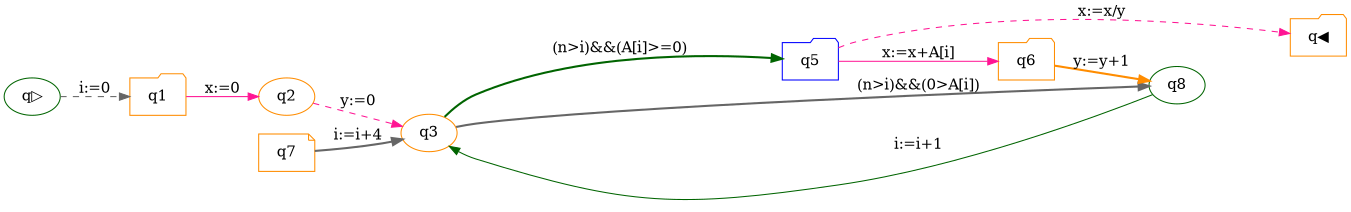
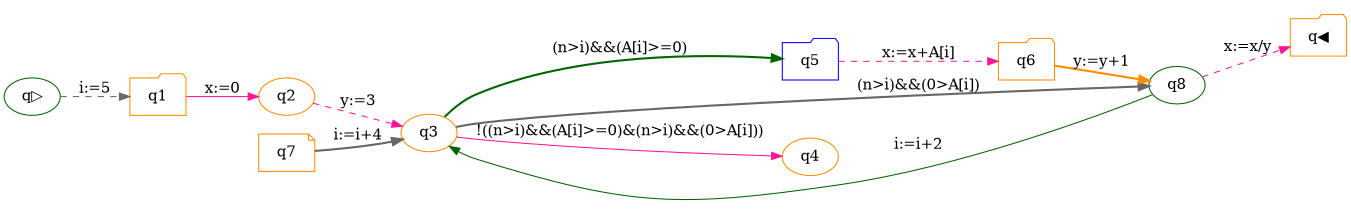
(1058, 20) -> (1241, 64)
(913, 61) -> (913, 61)
(95, 89) -> (95, 89)
(358, 101) -> (358, 101)
(918, 145) -> (918, 145)
none -> (810, 157)
